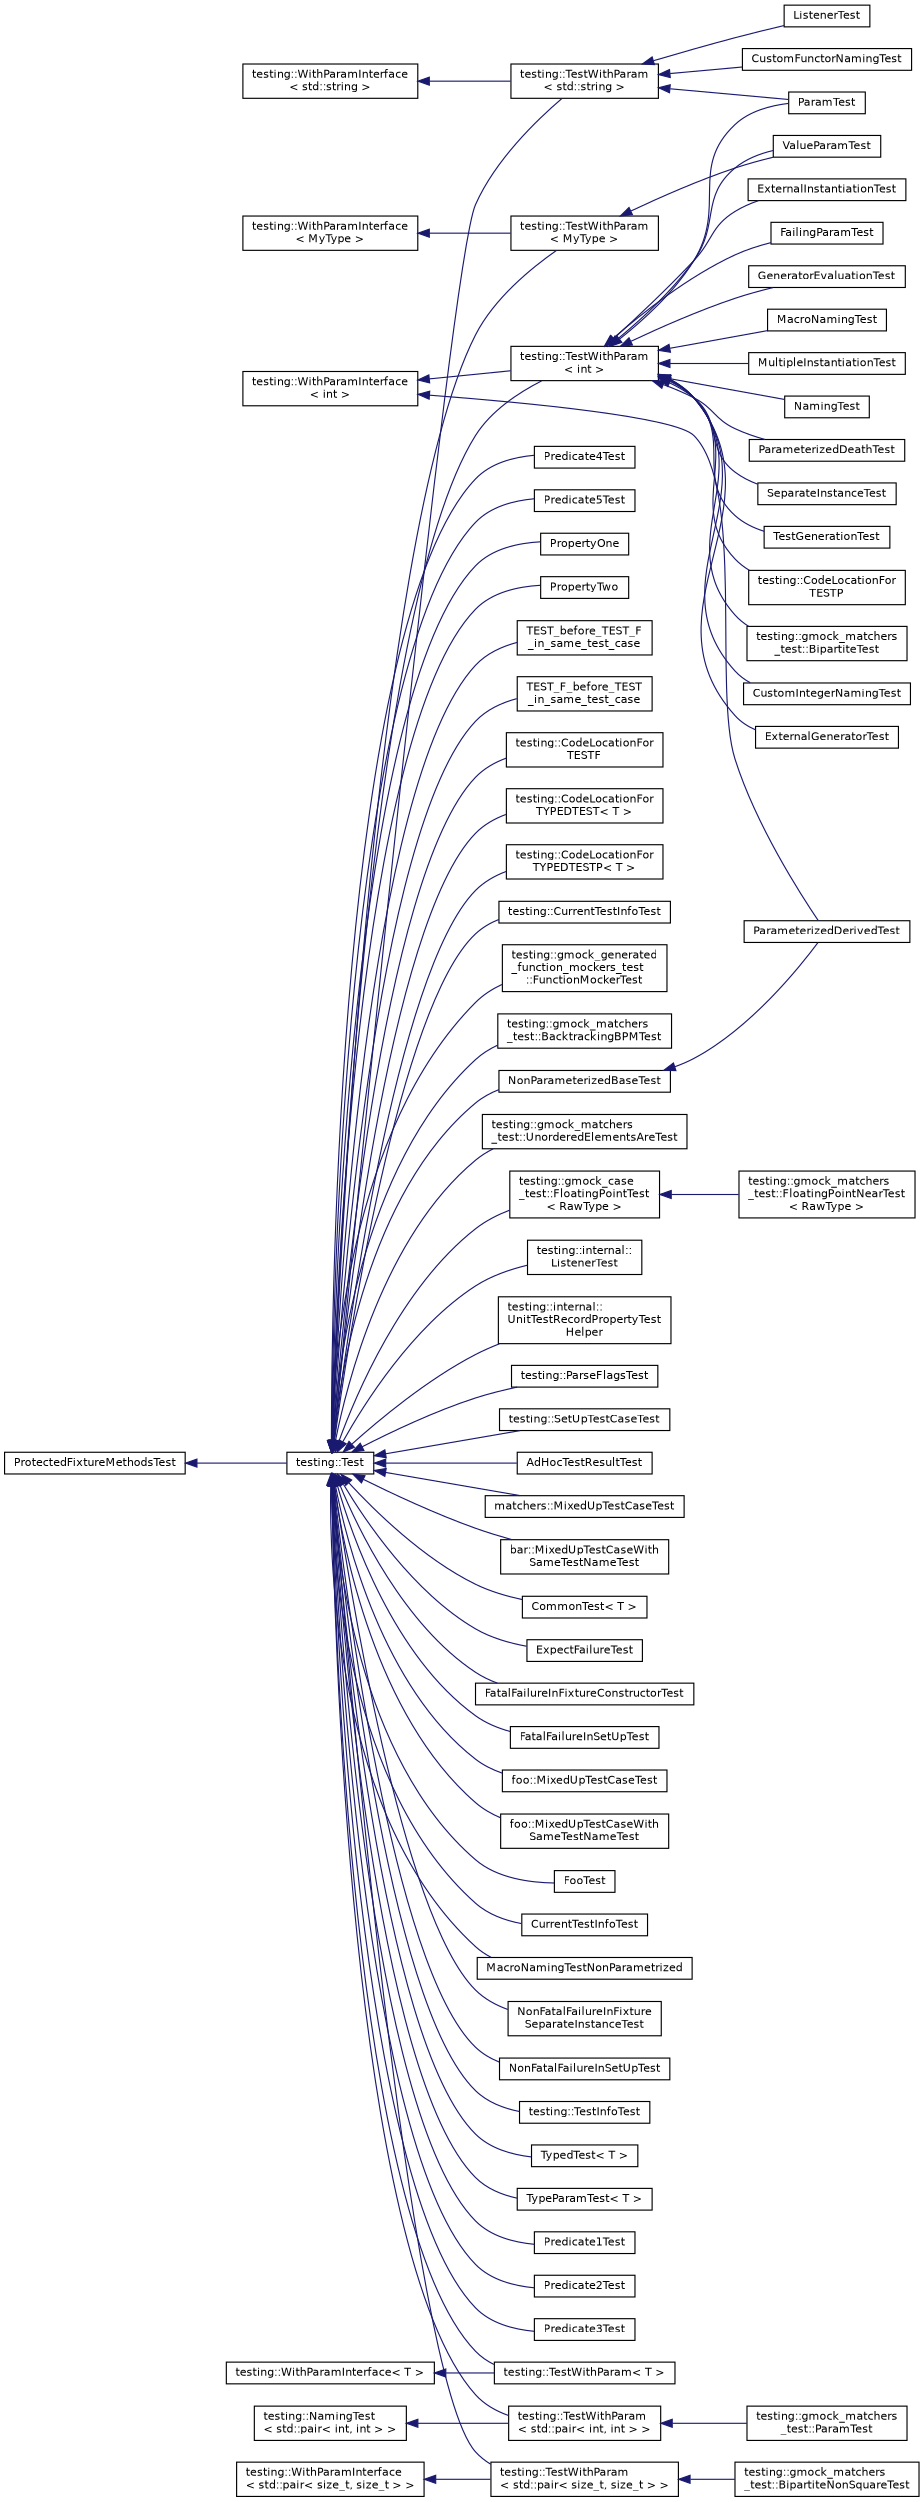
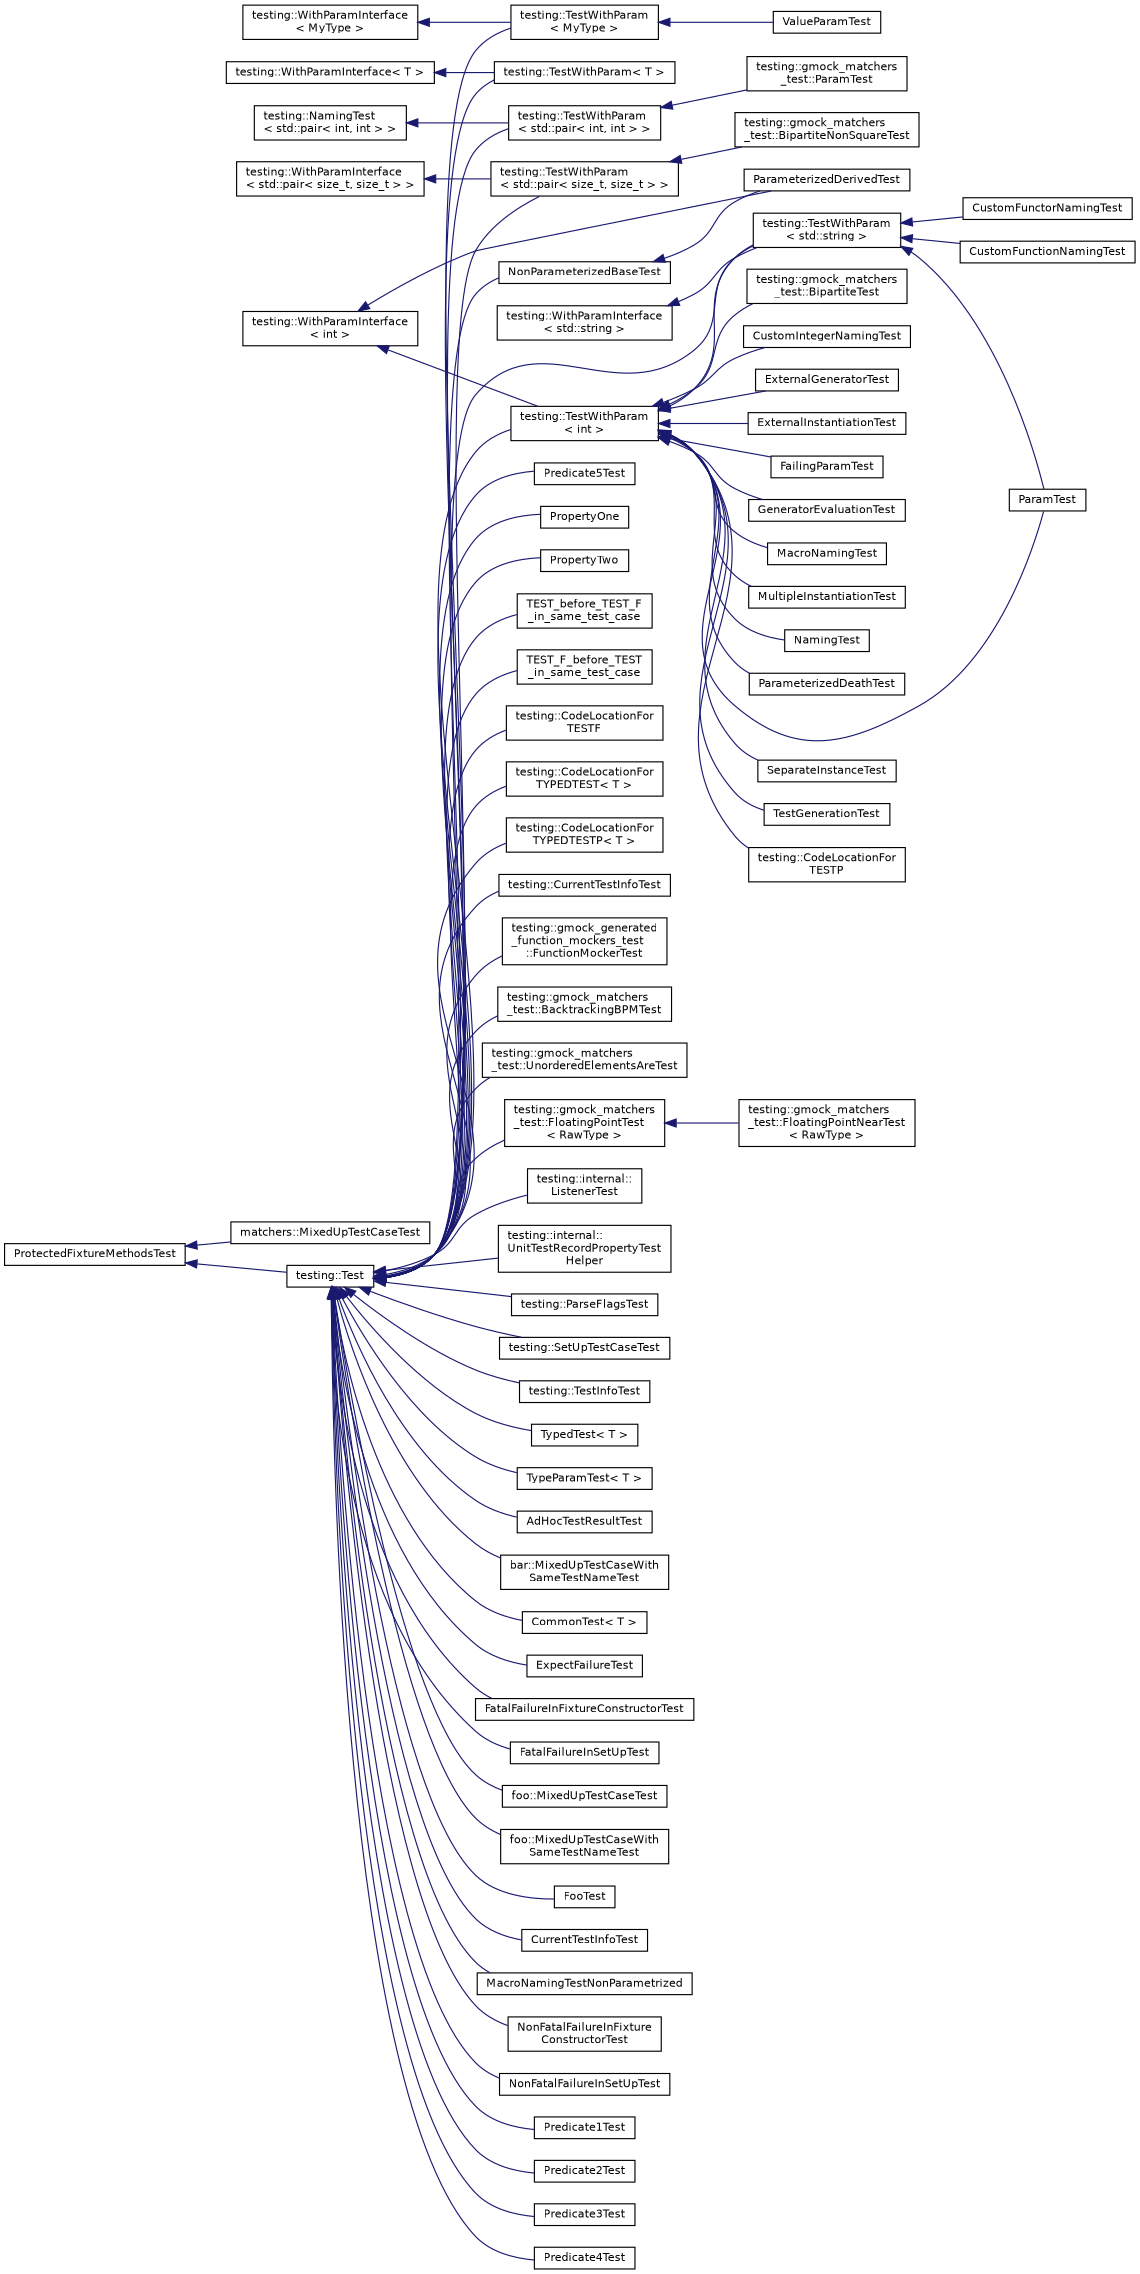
(827, 16) -> (1048, 252)
(718, 190) -> (714, 327)
(585, 1194) -> (585, 1123)
(453, 1484) -> (214, 1244)
(585, 2019) -> (585, 2034)
